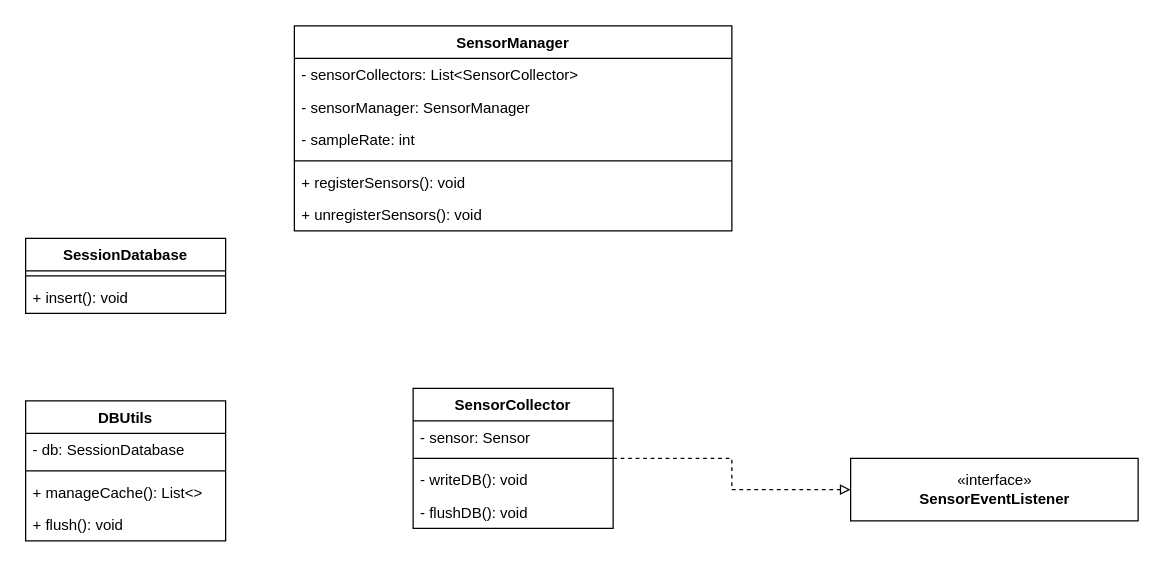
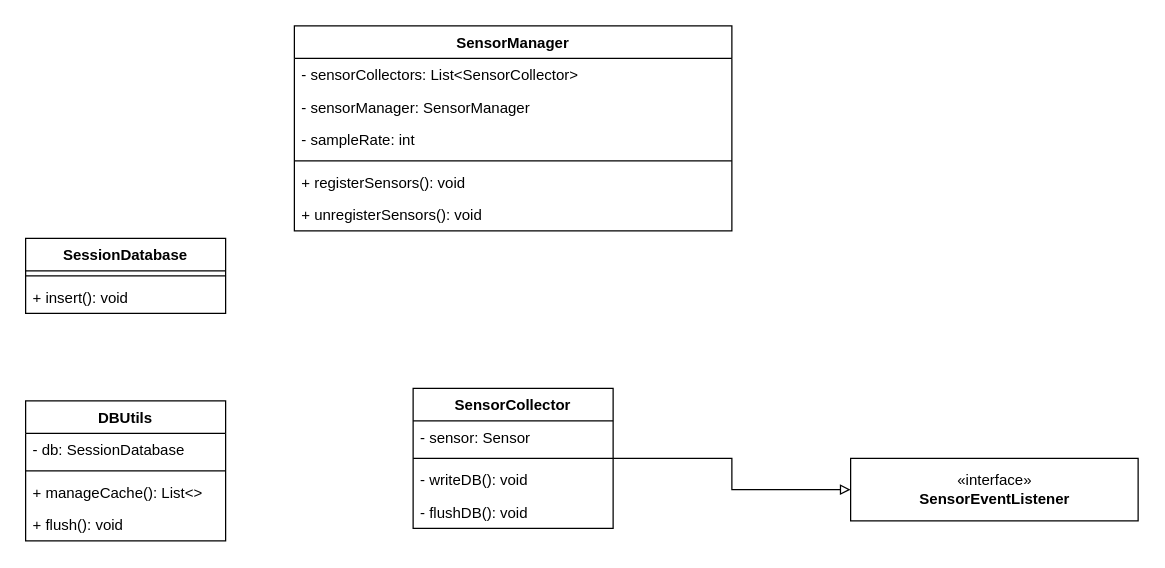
(732, 468) -> (732, 468)
